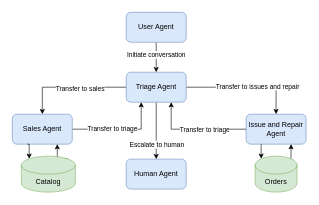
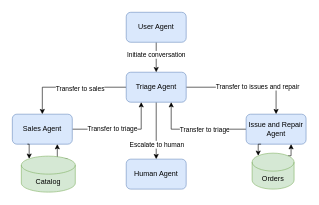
(276, 174) -> (273, 171)
